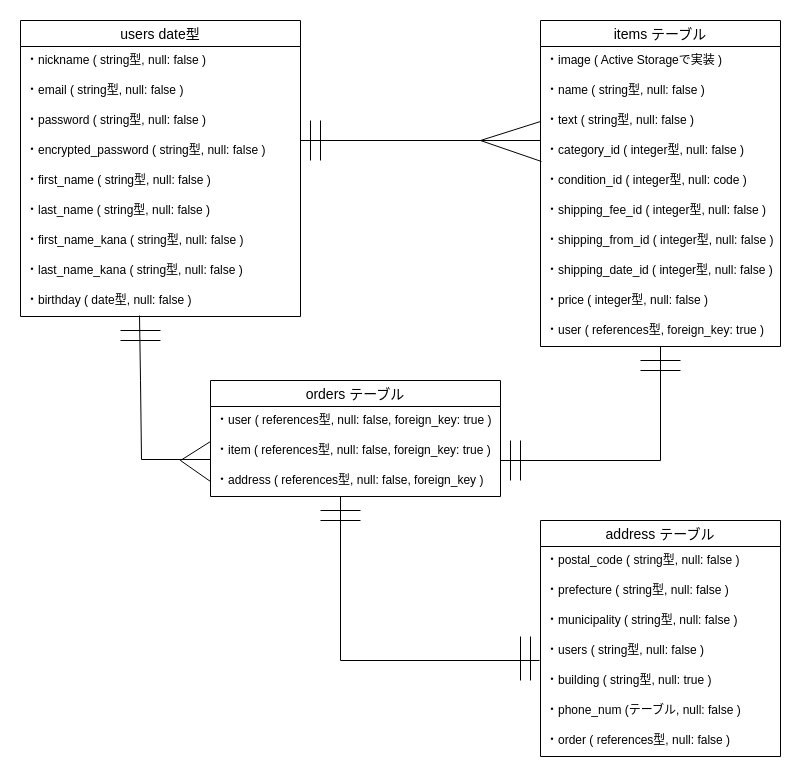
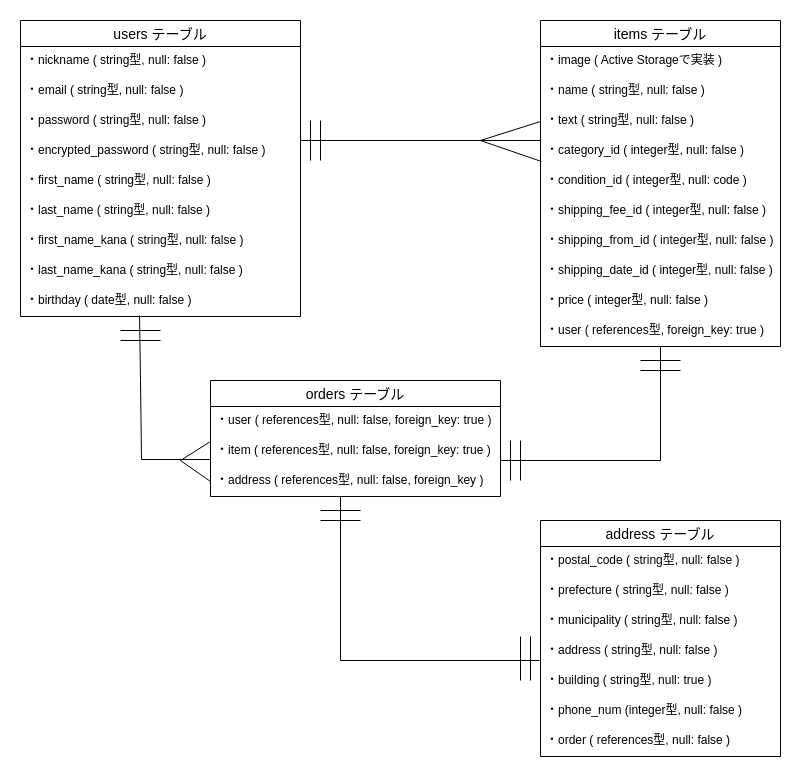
(160, 34) -> (160, 34)
(638, 650) -> (645, 650)
(649, 710) -> (653, 710)
